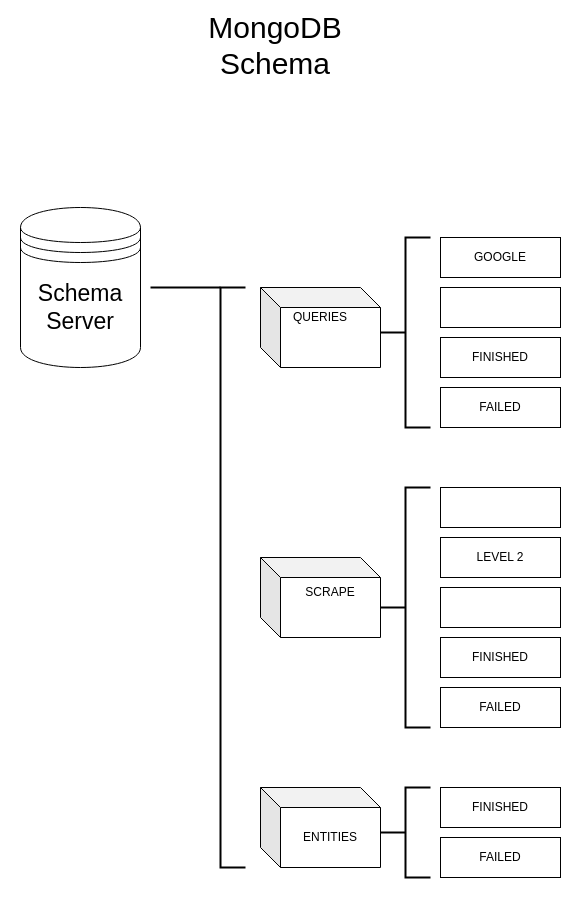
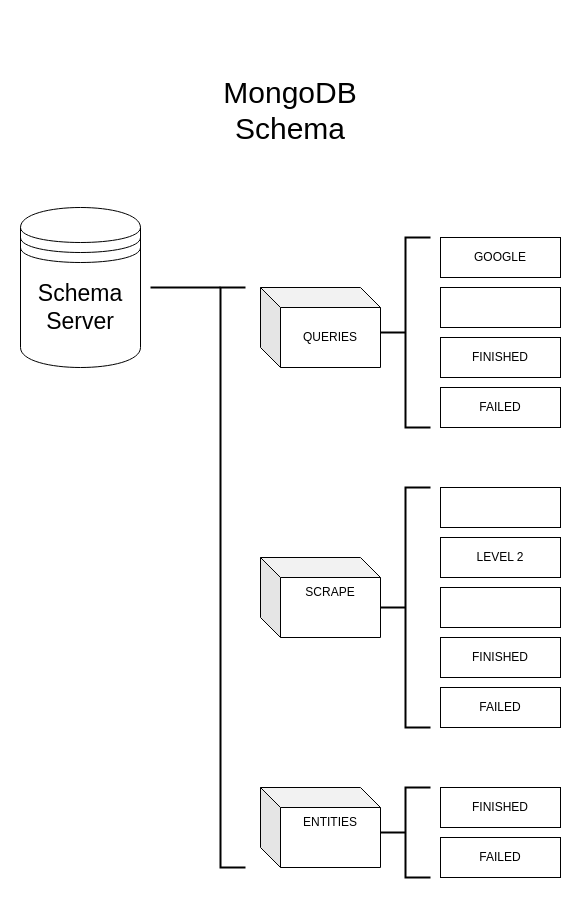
(276, 46) -> (291, 111)
(321, 318) -> (331, 338)
(331, 838) -> (331, 823)
